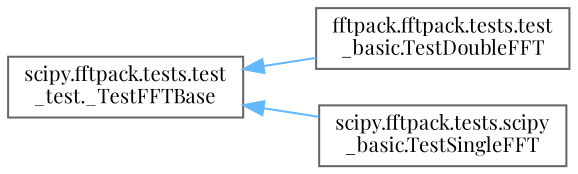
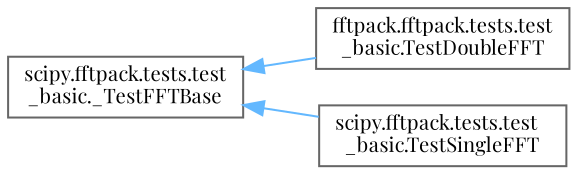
(126, 87) -> (126, 87)
(443, 136) -> (443, 136)
